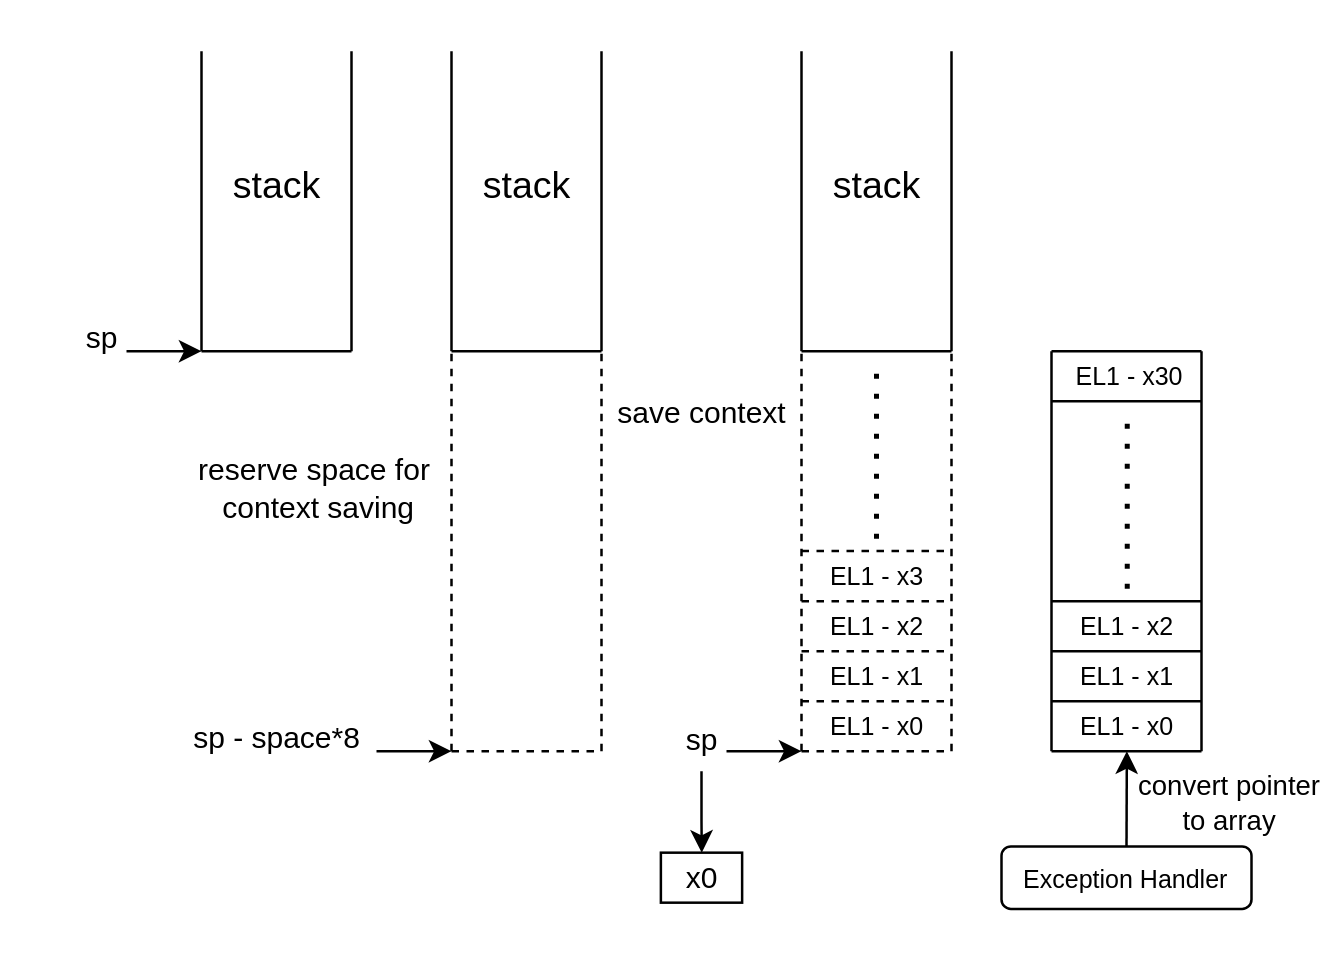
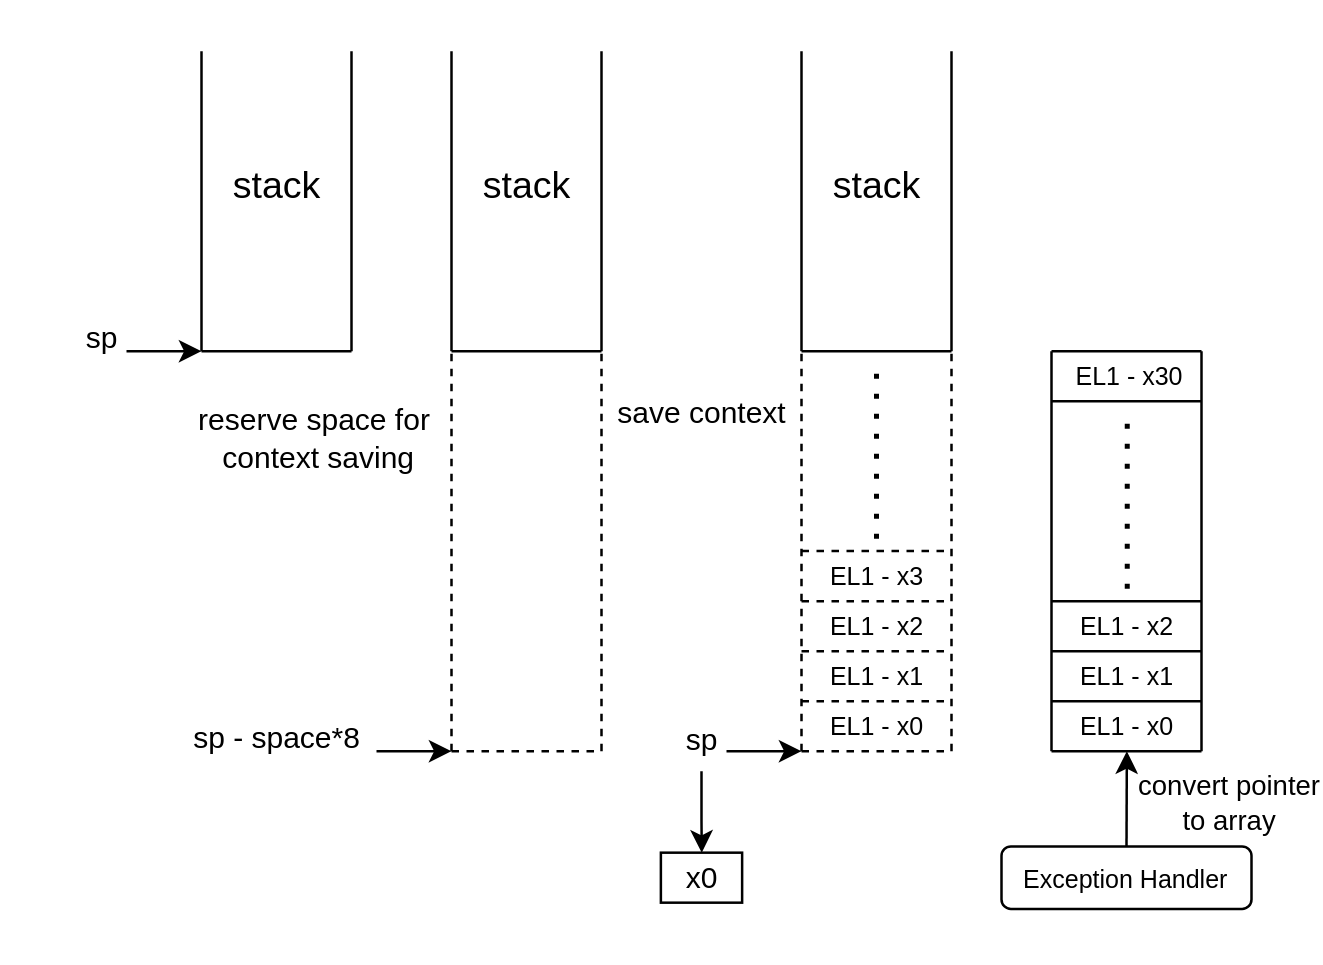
(314, 489) -> (314, 439)
